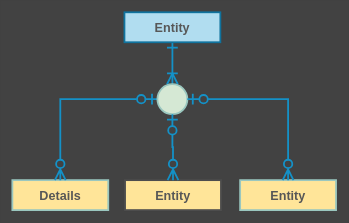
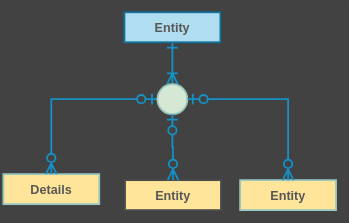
(60, 195) -> (51, 189)
